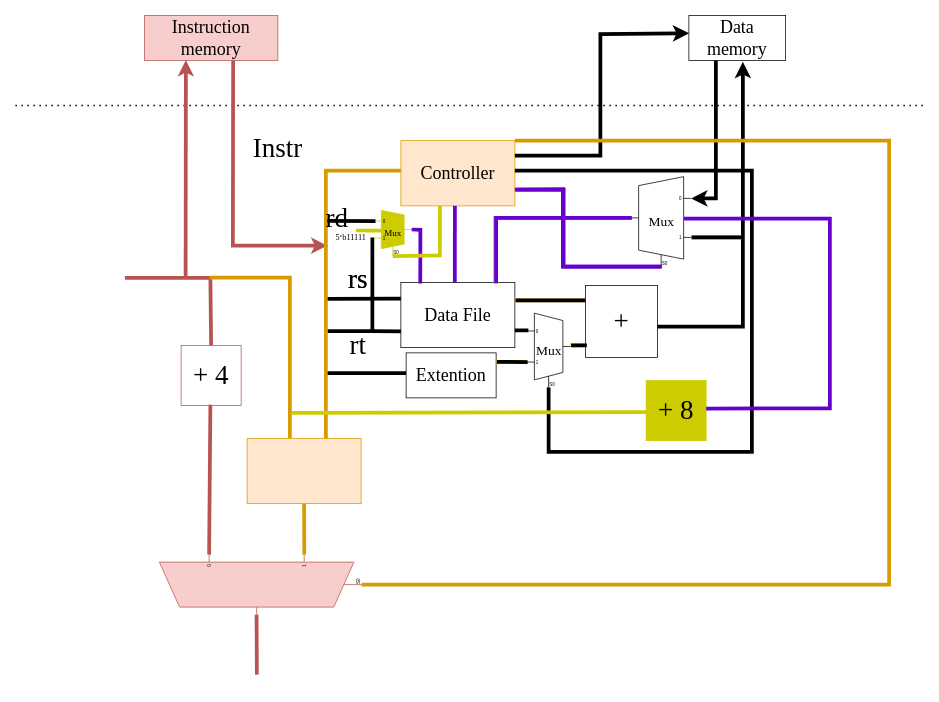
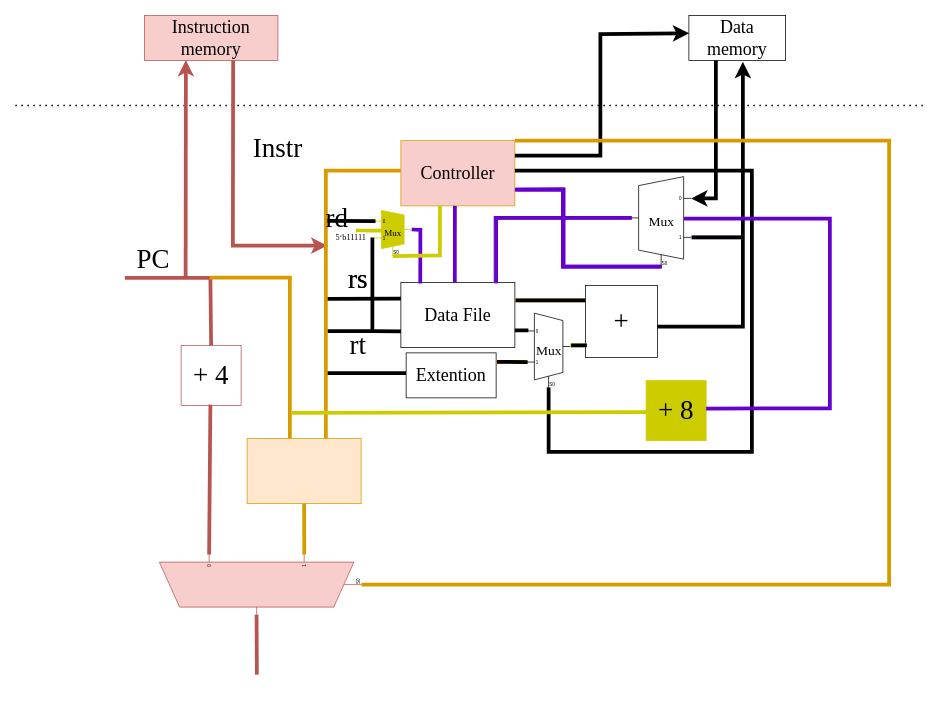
(458, 173) -> (458, 173)
none -> (153, 259)
